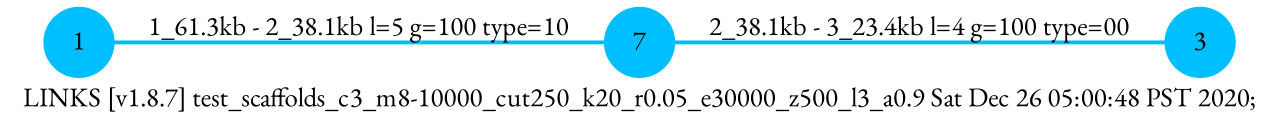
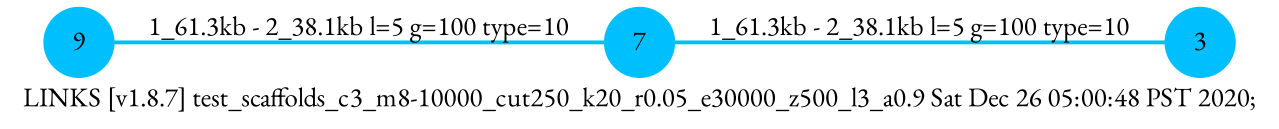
(920, 28) -> (920, 28)
(79, 42) -> (79, 42)
